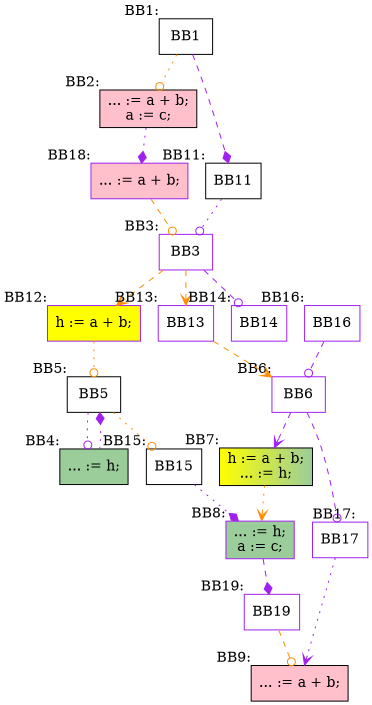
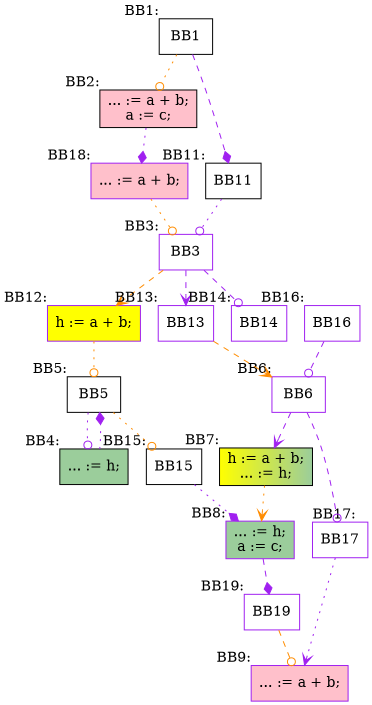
(161, 213) -> (161, 213)
(186, 283) -> (186, 283)
(300, 683) -> (300, 683)
